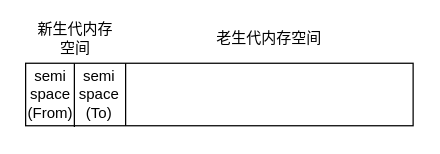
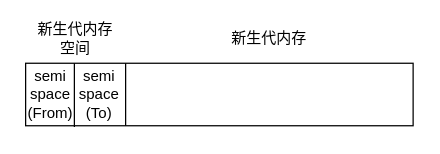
(269, 38) -> (269, 38)
